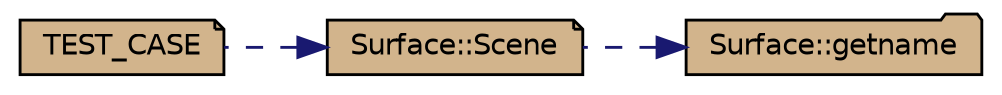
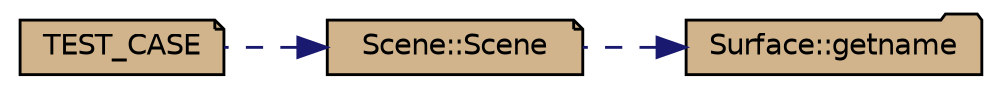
(455, 47) -> (455, 47)
